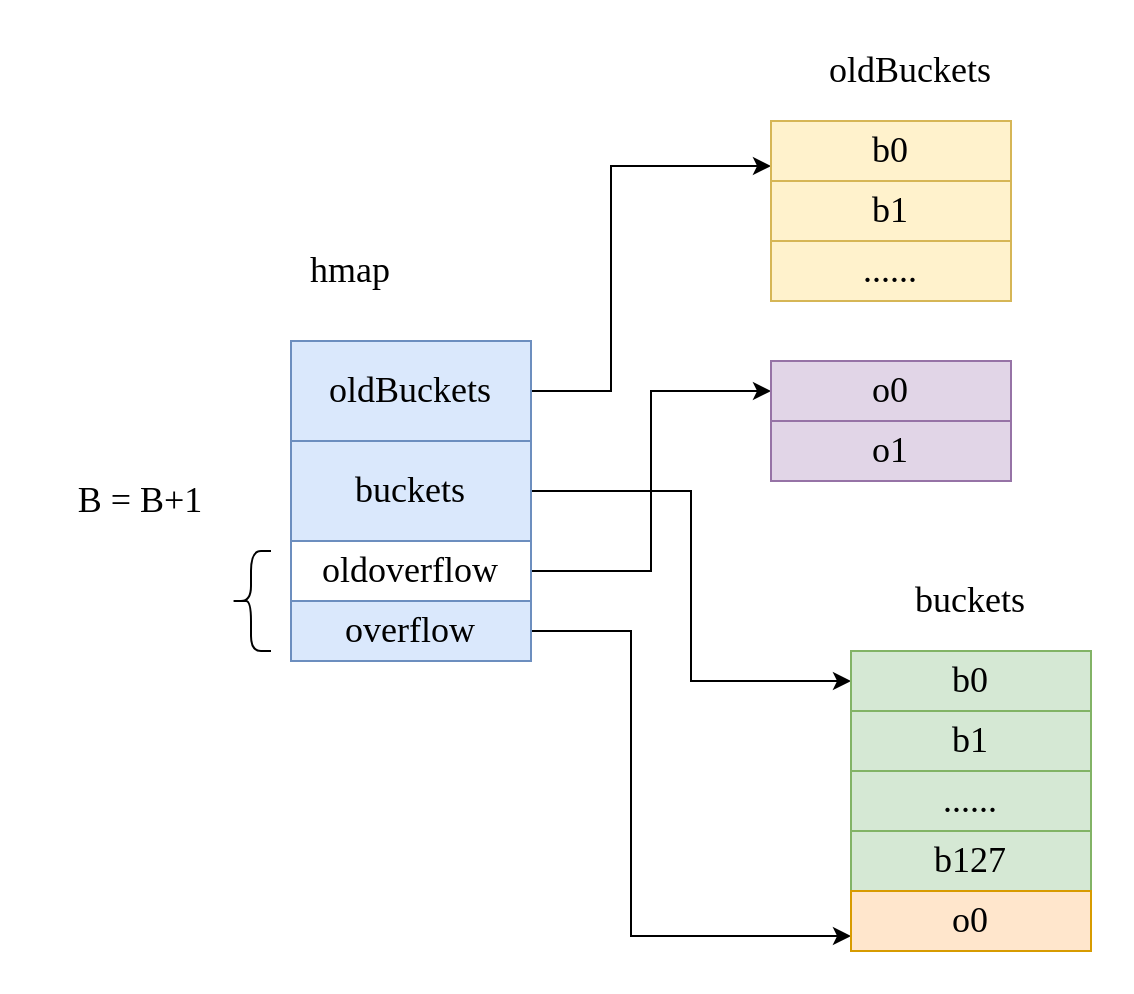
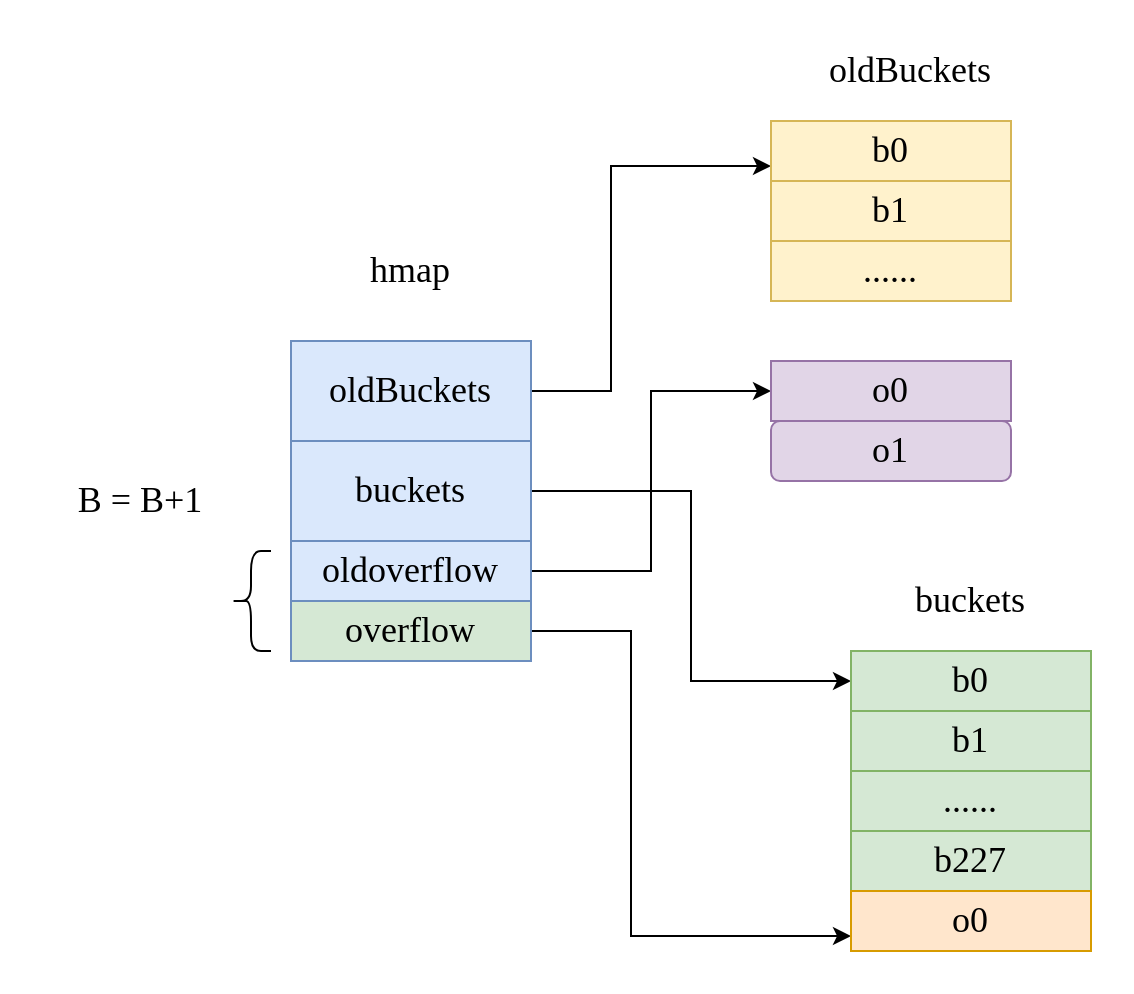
(351, 271) -> (411, 271)
(891, 451) -> (891, 451)
(411, 571) -> (411, 571)
(411, 631) -> (411, 631)
(971, 861) -> (971, 861)
